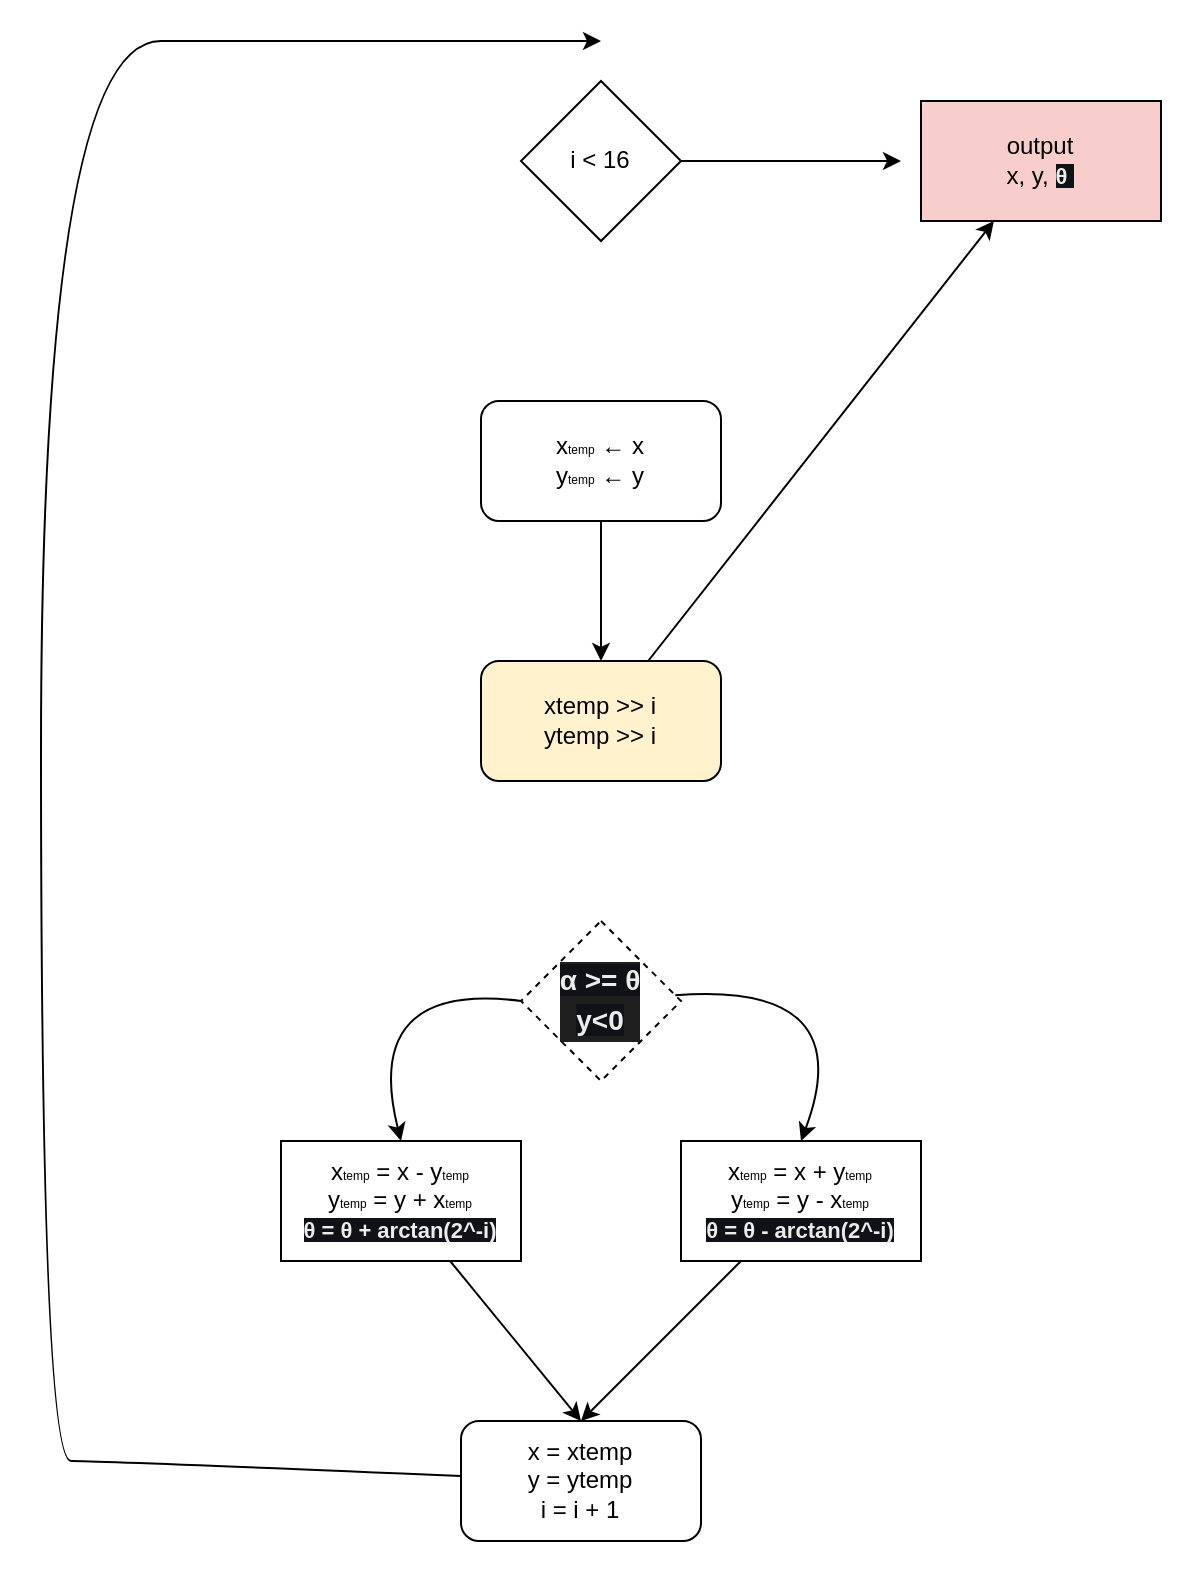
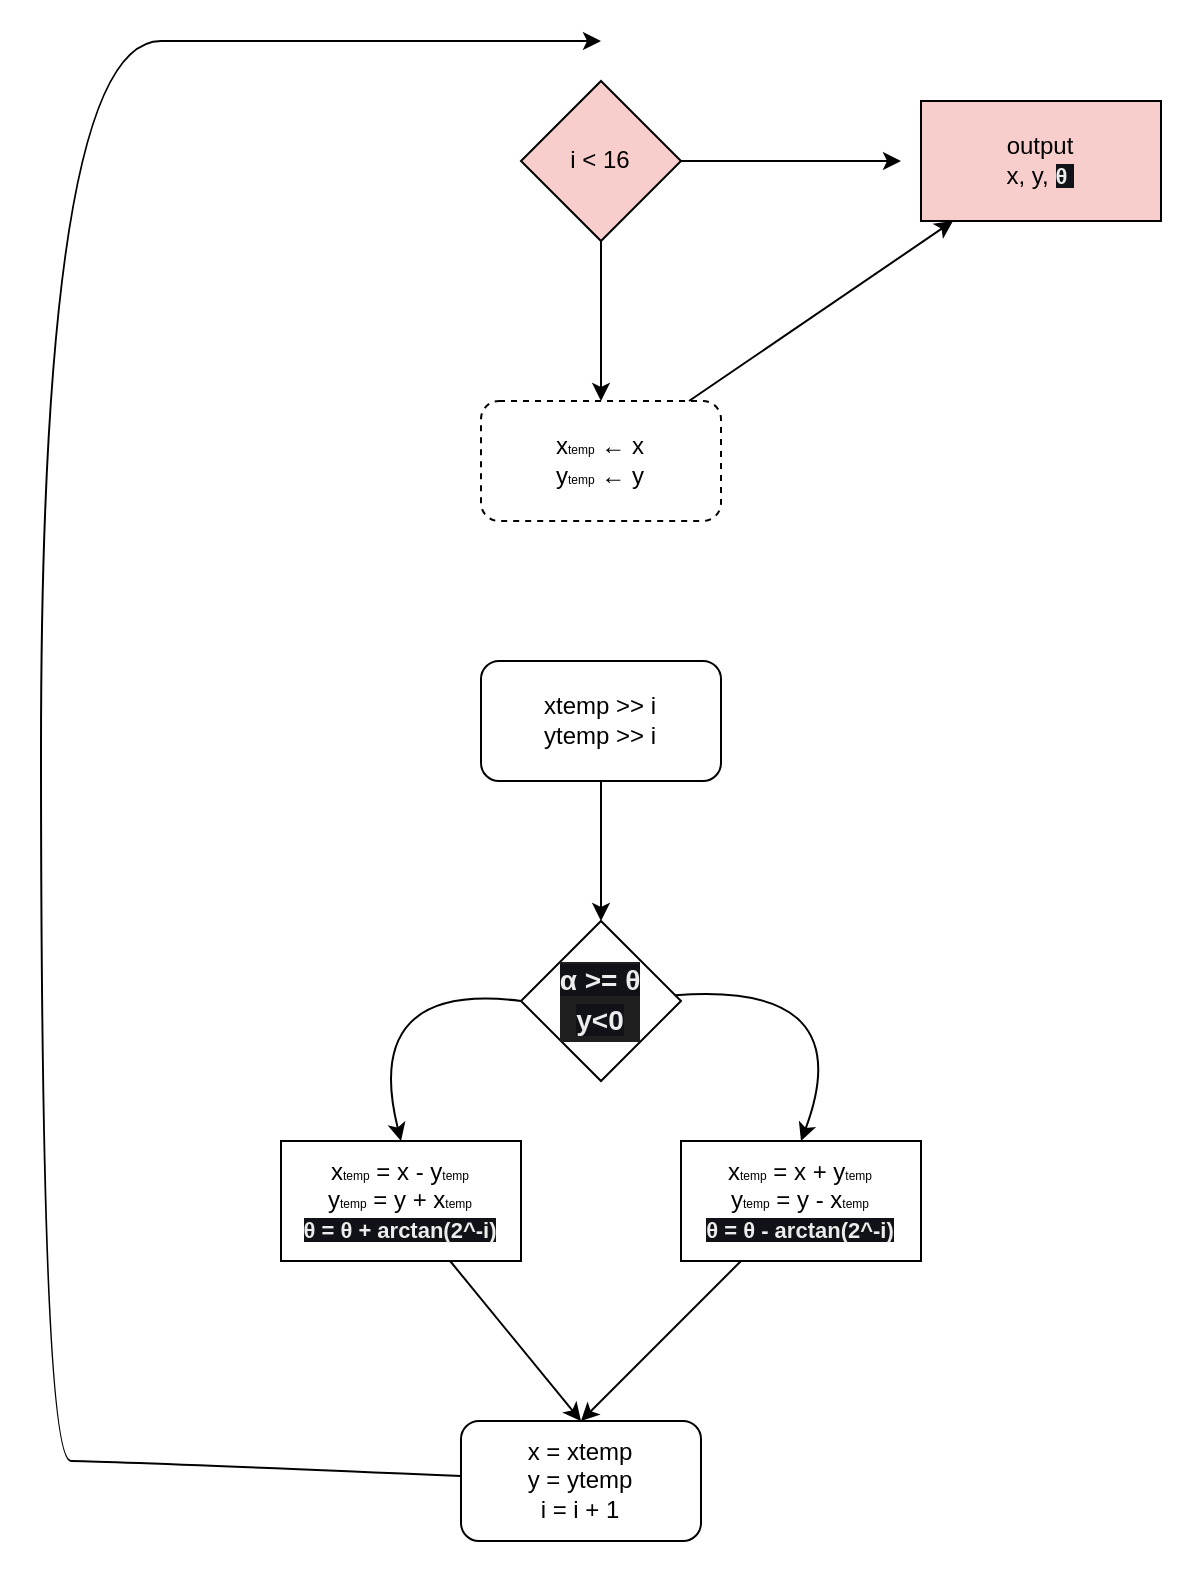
(601, 161) -> (601, 161)
none -> (601, 315)
(817, 446) -> (601, 846)
(601, 461) -> (601, 461)
(601, 586) -> (817, 314)
(601, 721) -> (601, 721)
(601, 1001) -> (601, 1001)
